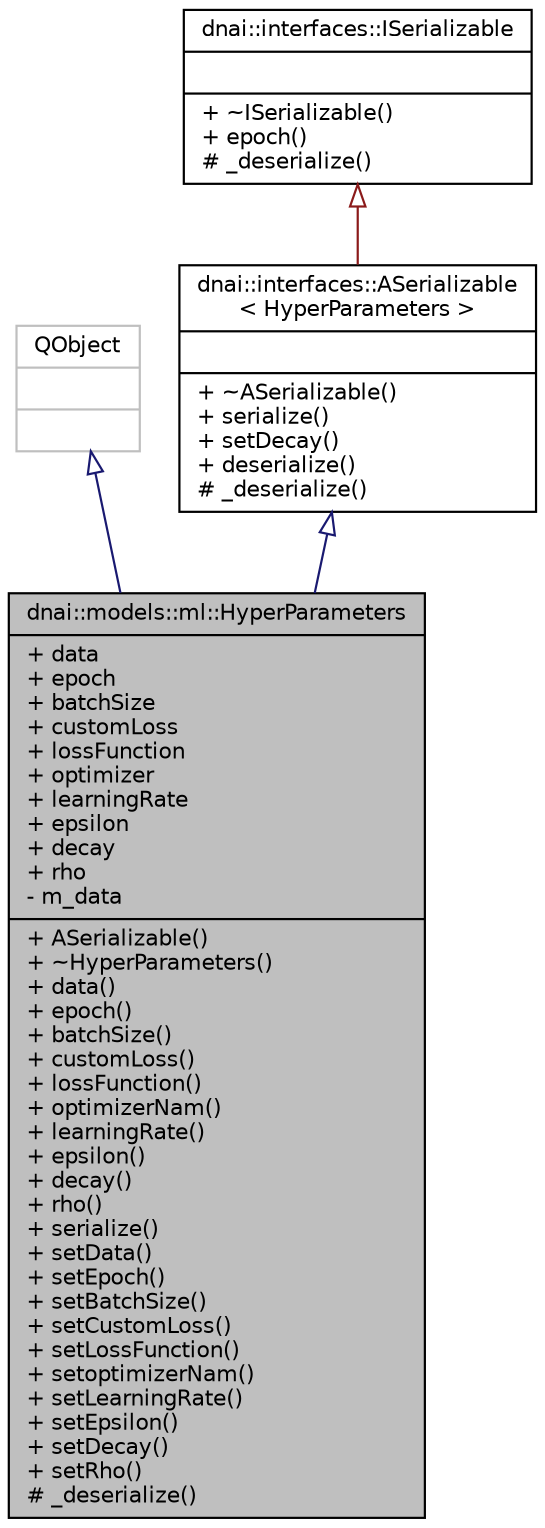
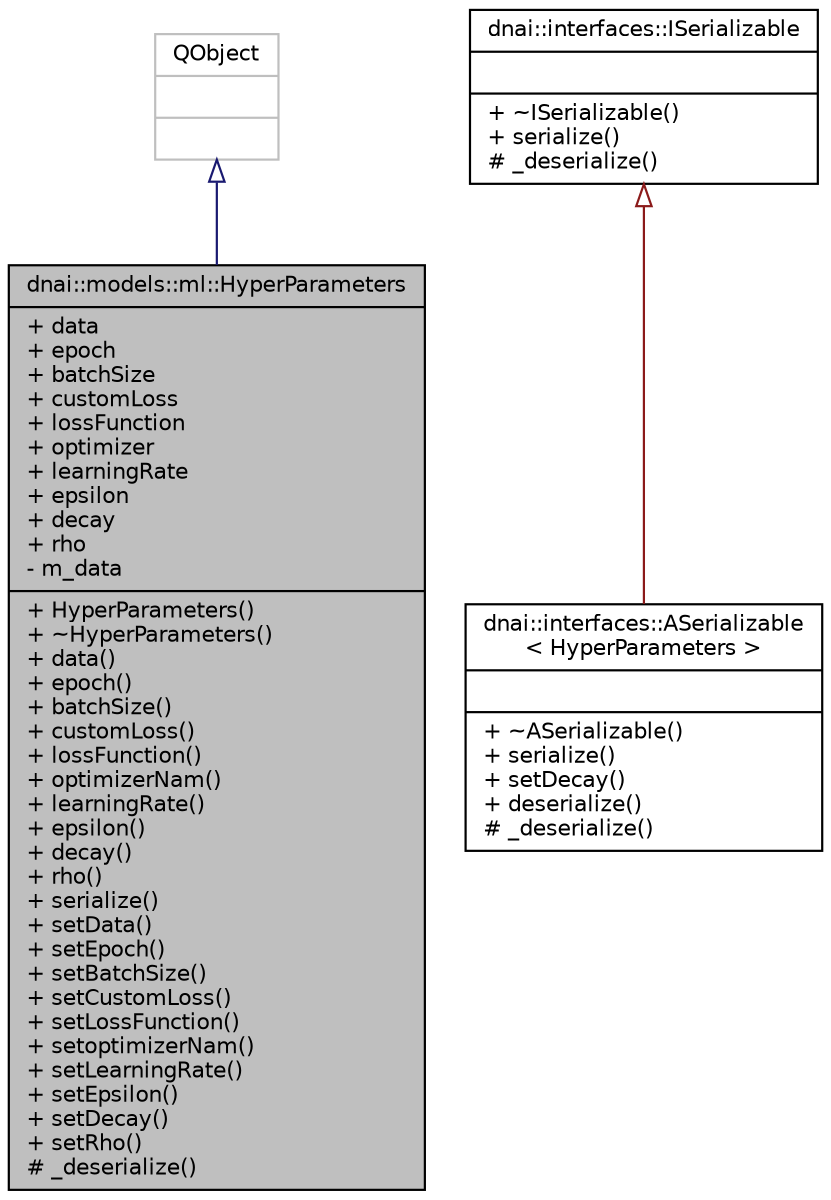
(255, 138) -> (555, 138)
(321, 564) -> none
(118, 939) -> (141, 611)
